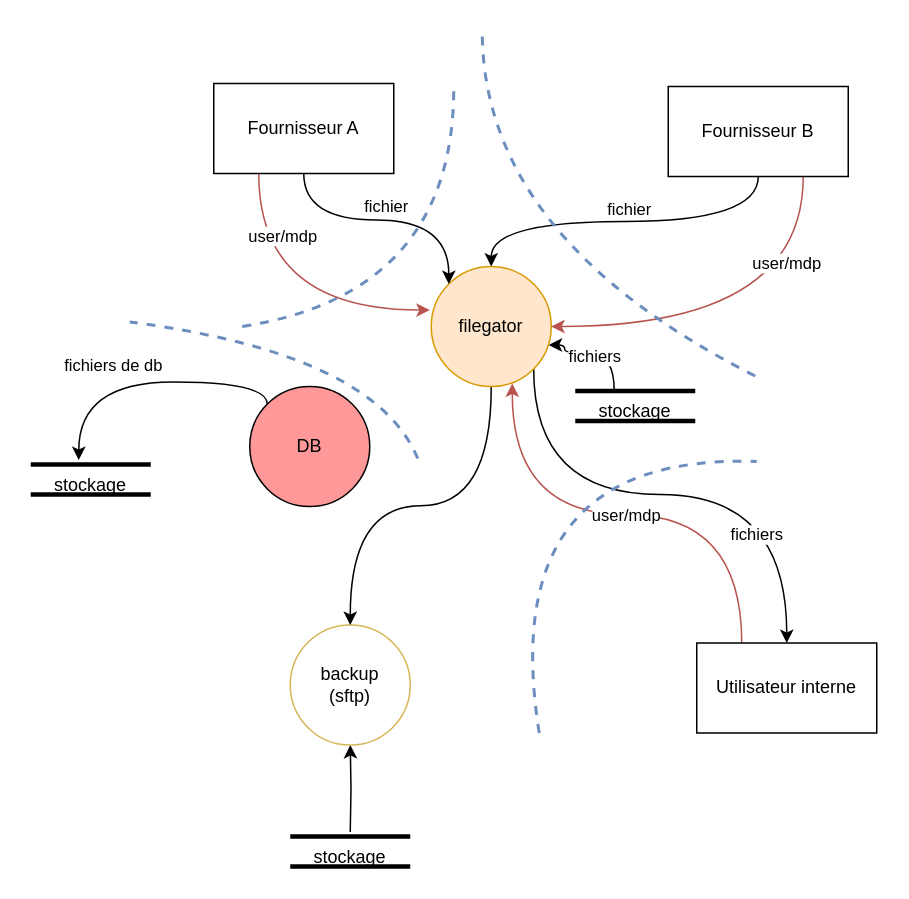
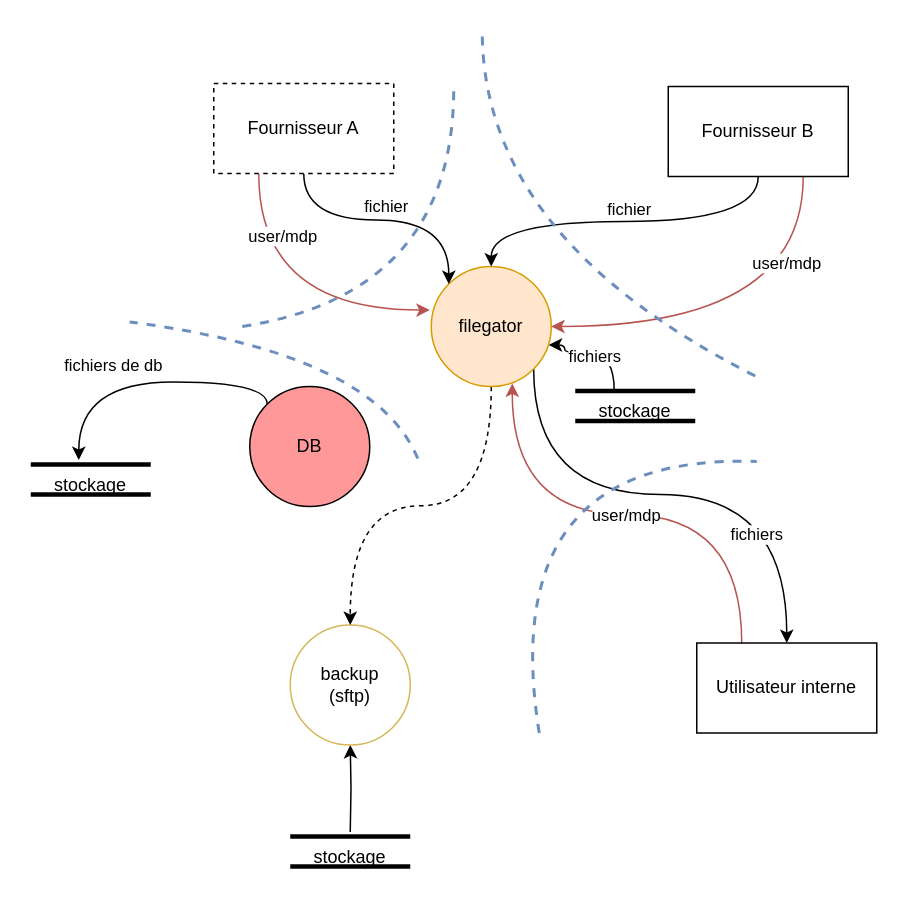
(304, 128) -> (304, 128)
(428, 505) -> (428, 505)
